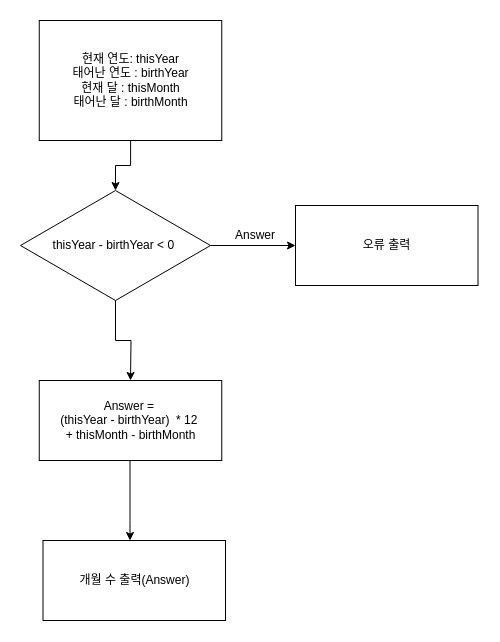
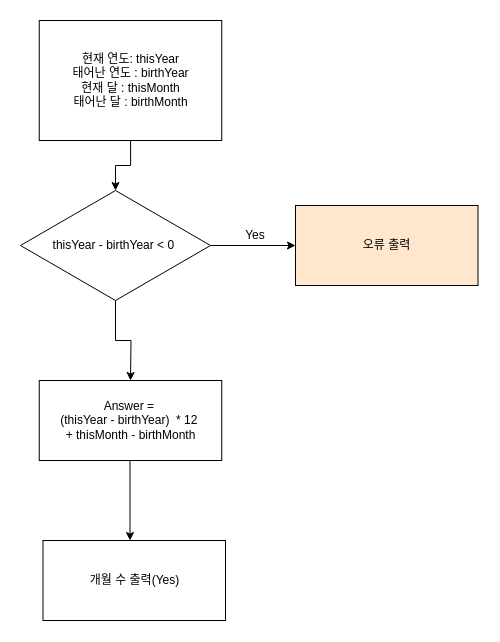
(256, 236) -> (256, 236)
(387, 246) -> (387, 246)
(135, 581) -> (135, 581)
